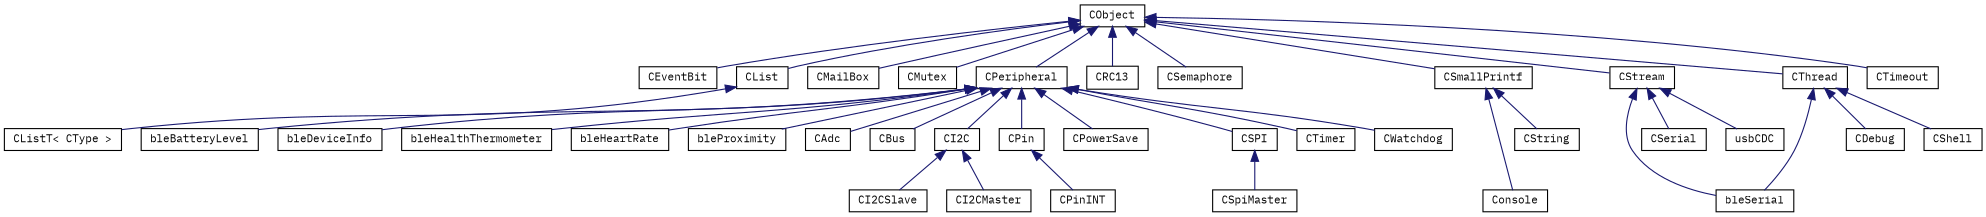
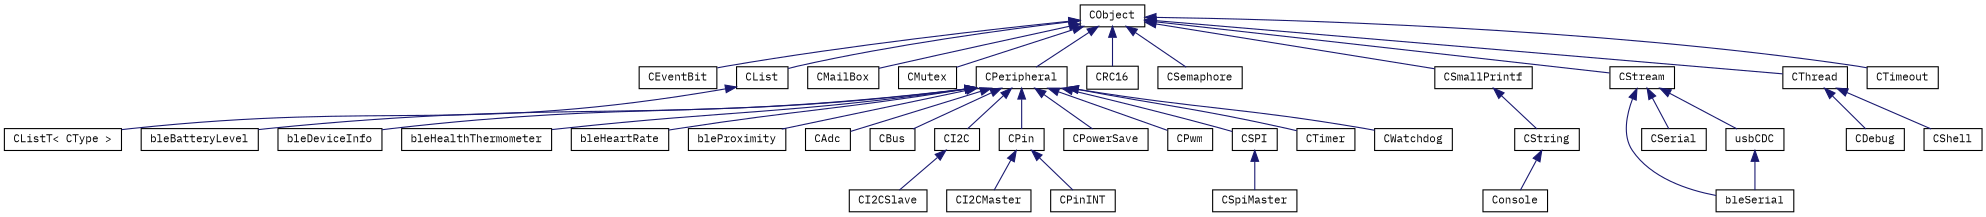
(1113, 78) -> (1113, 78)
none -> (1190, 140)
(1501, 145) -> (1528, 175)
(1795, 149) -> (1755, 176)
(976, 175) -> (1003, 175)
